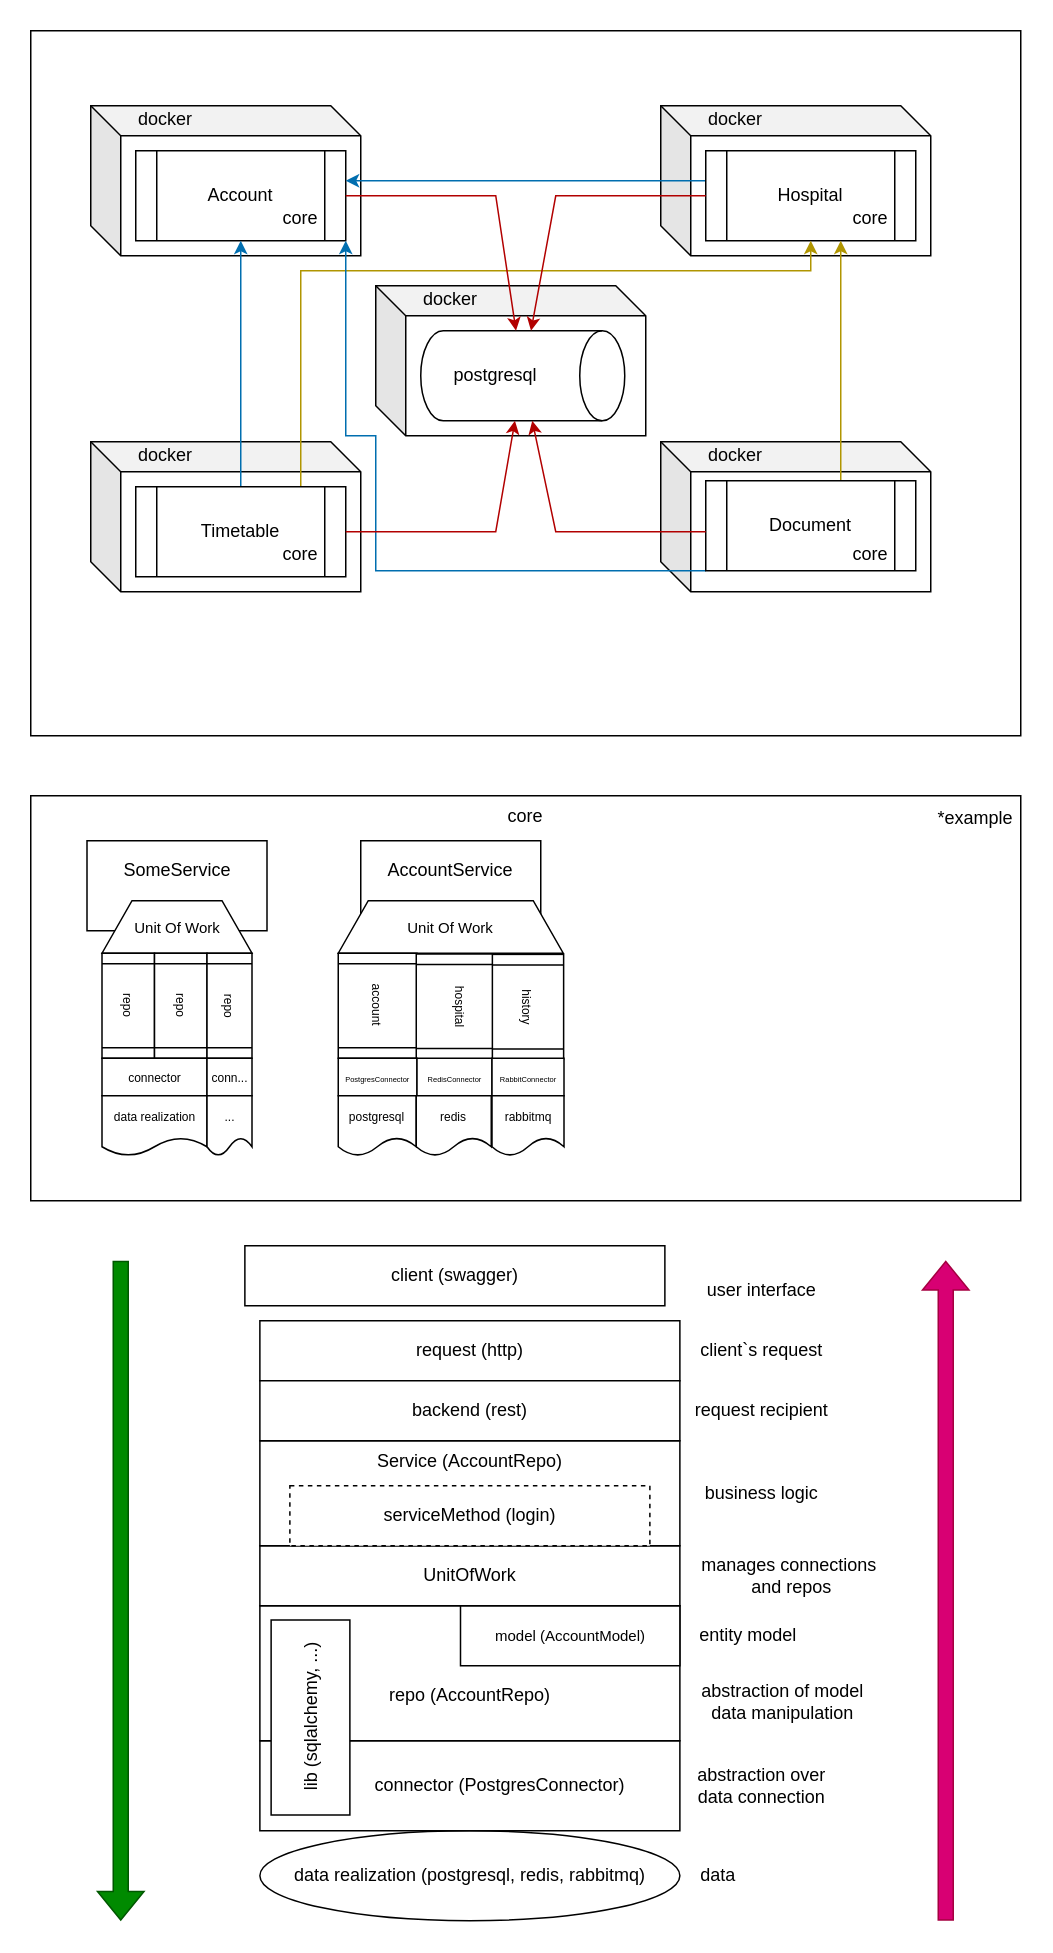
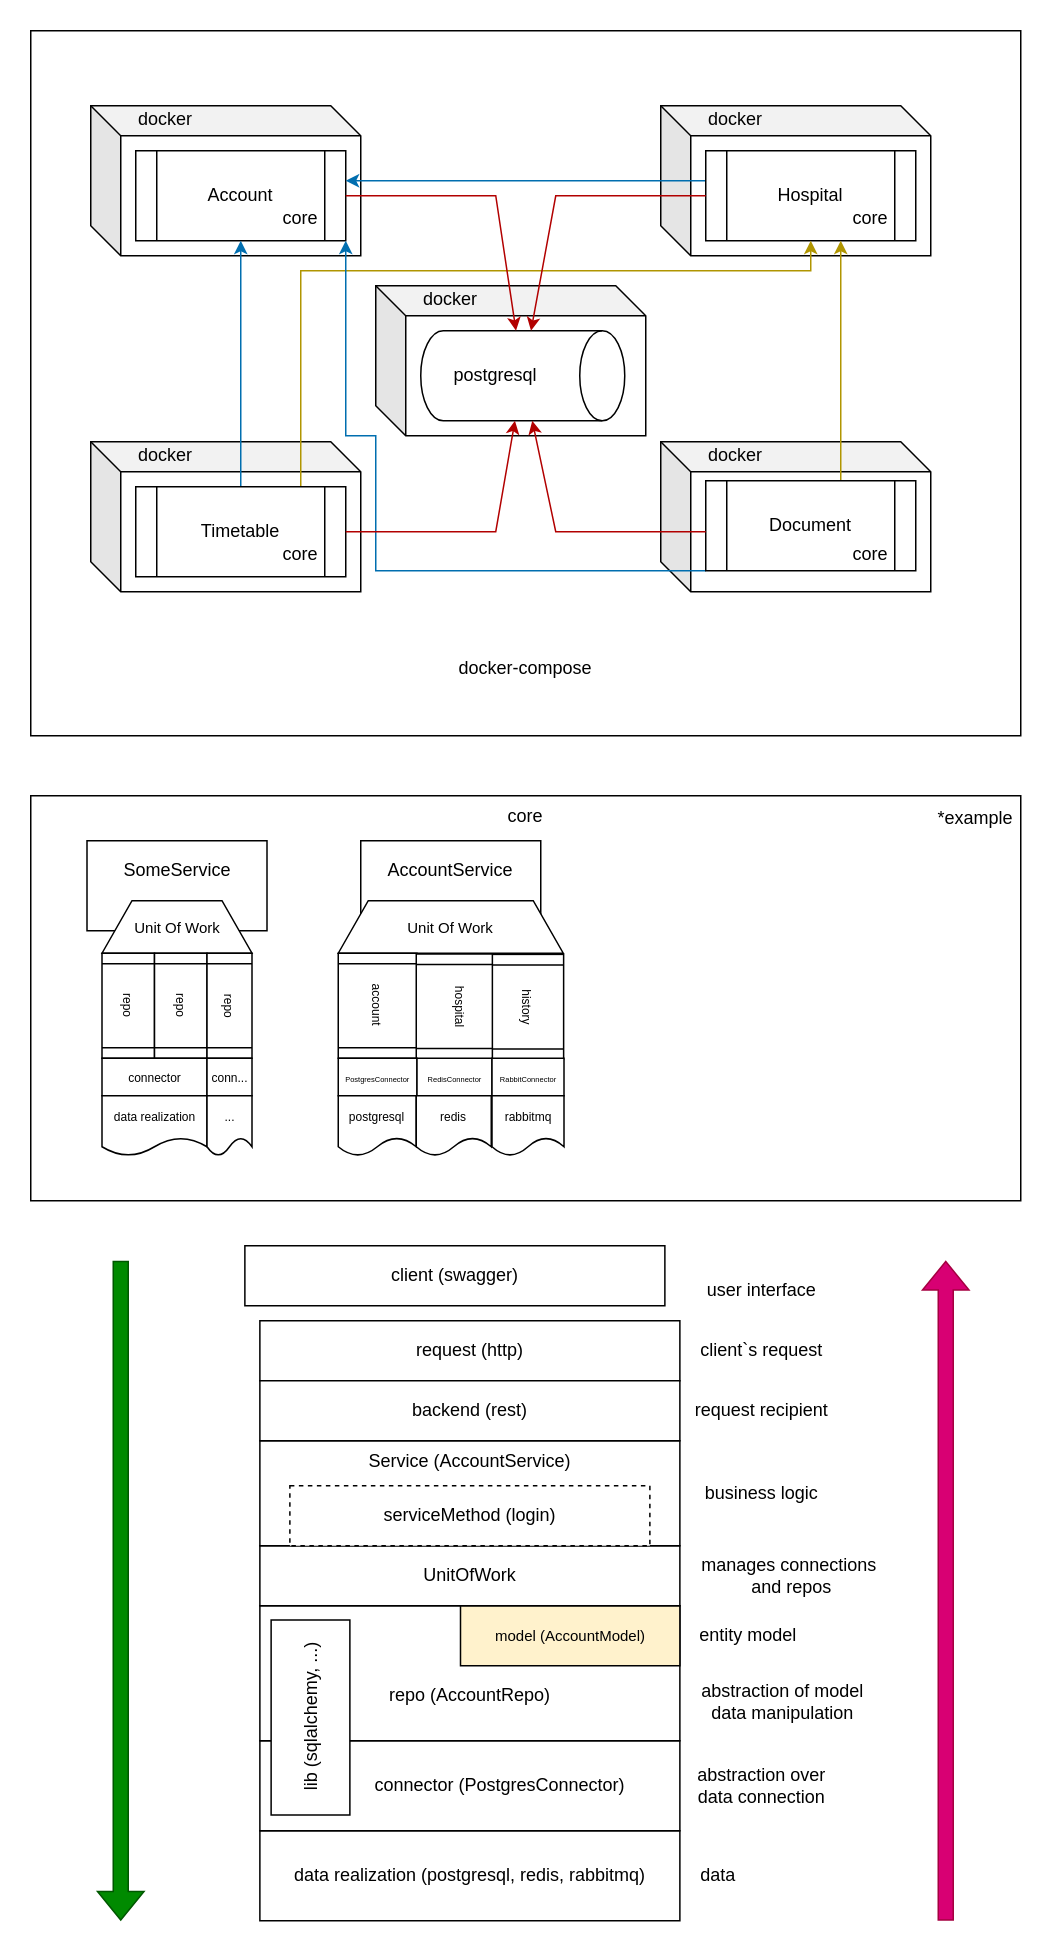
none -> (526, 668)
(470, 1462) -> (470, 1462)
(570, 1636) -> (570, 1636)
(470, 1876) -> (470, 1876)
